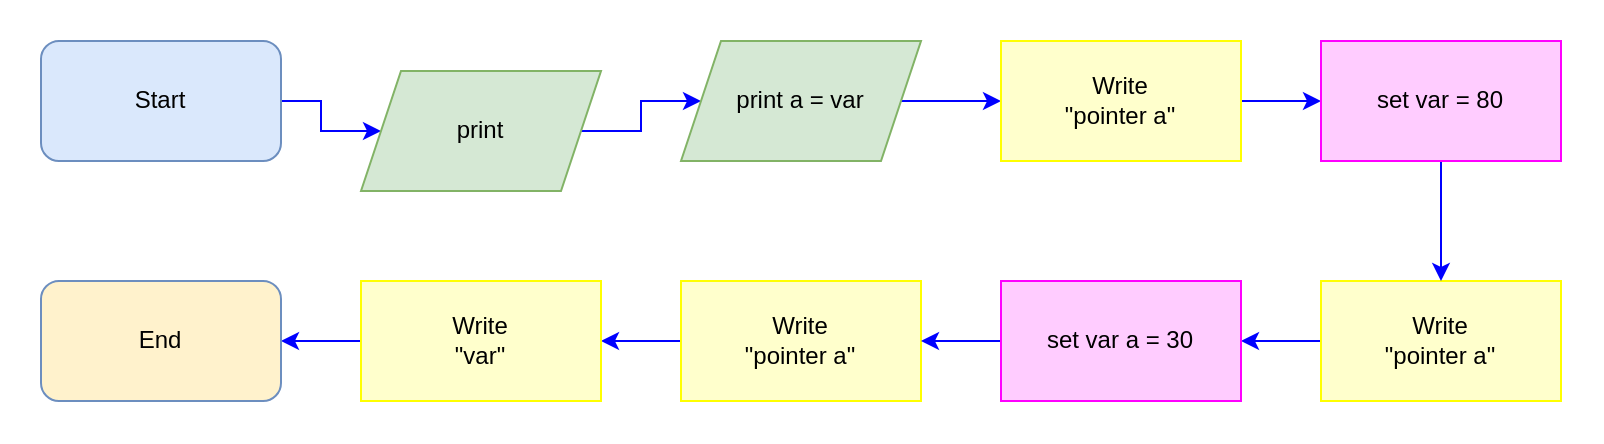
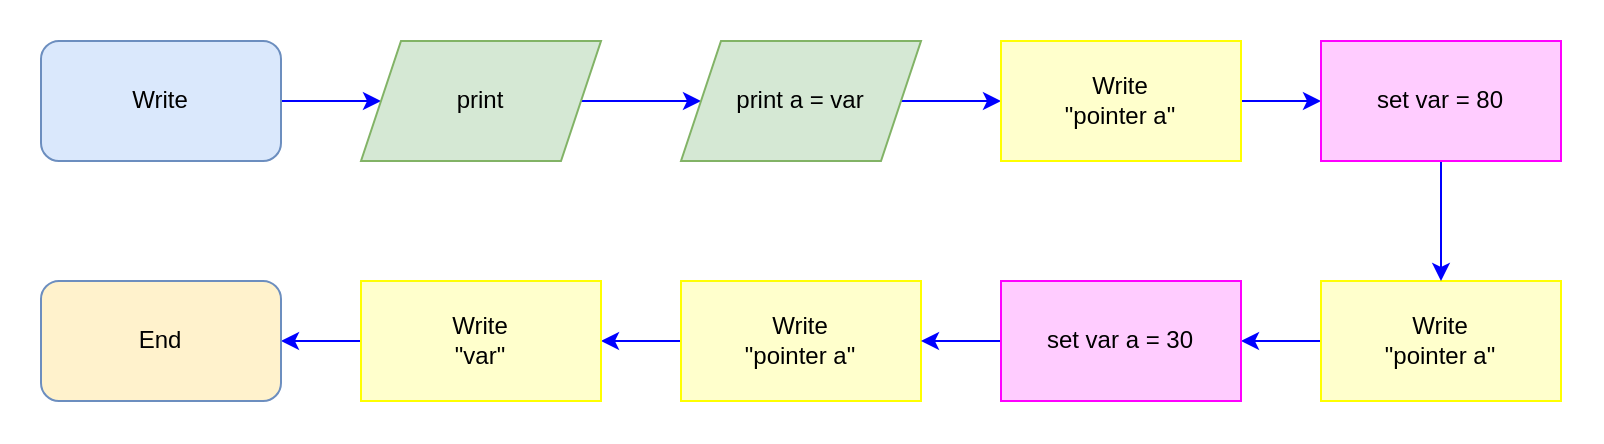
(161, 101) -> (161, 101)
(481, 131) -> (481, 101)
